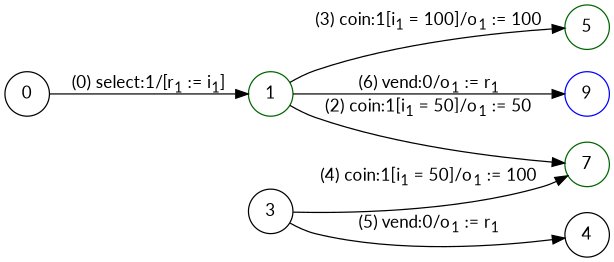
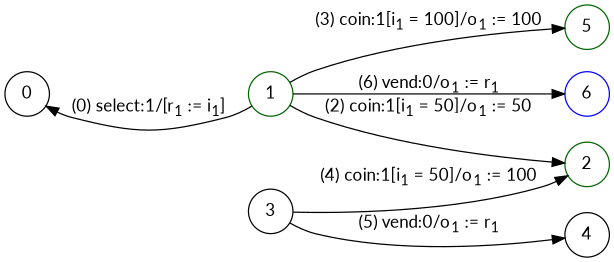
(143, 94) -> (155, 130)
(587, 94) -> (587, 94)
(587, 164) -> (587, 164)
